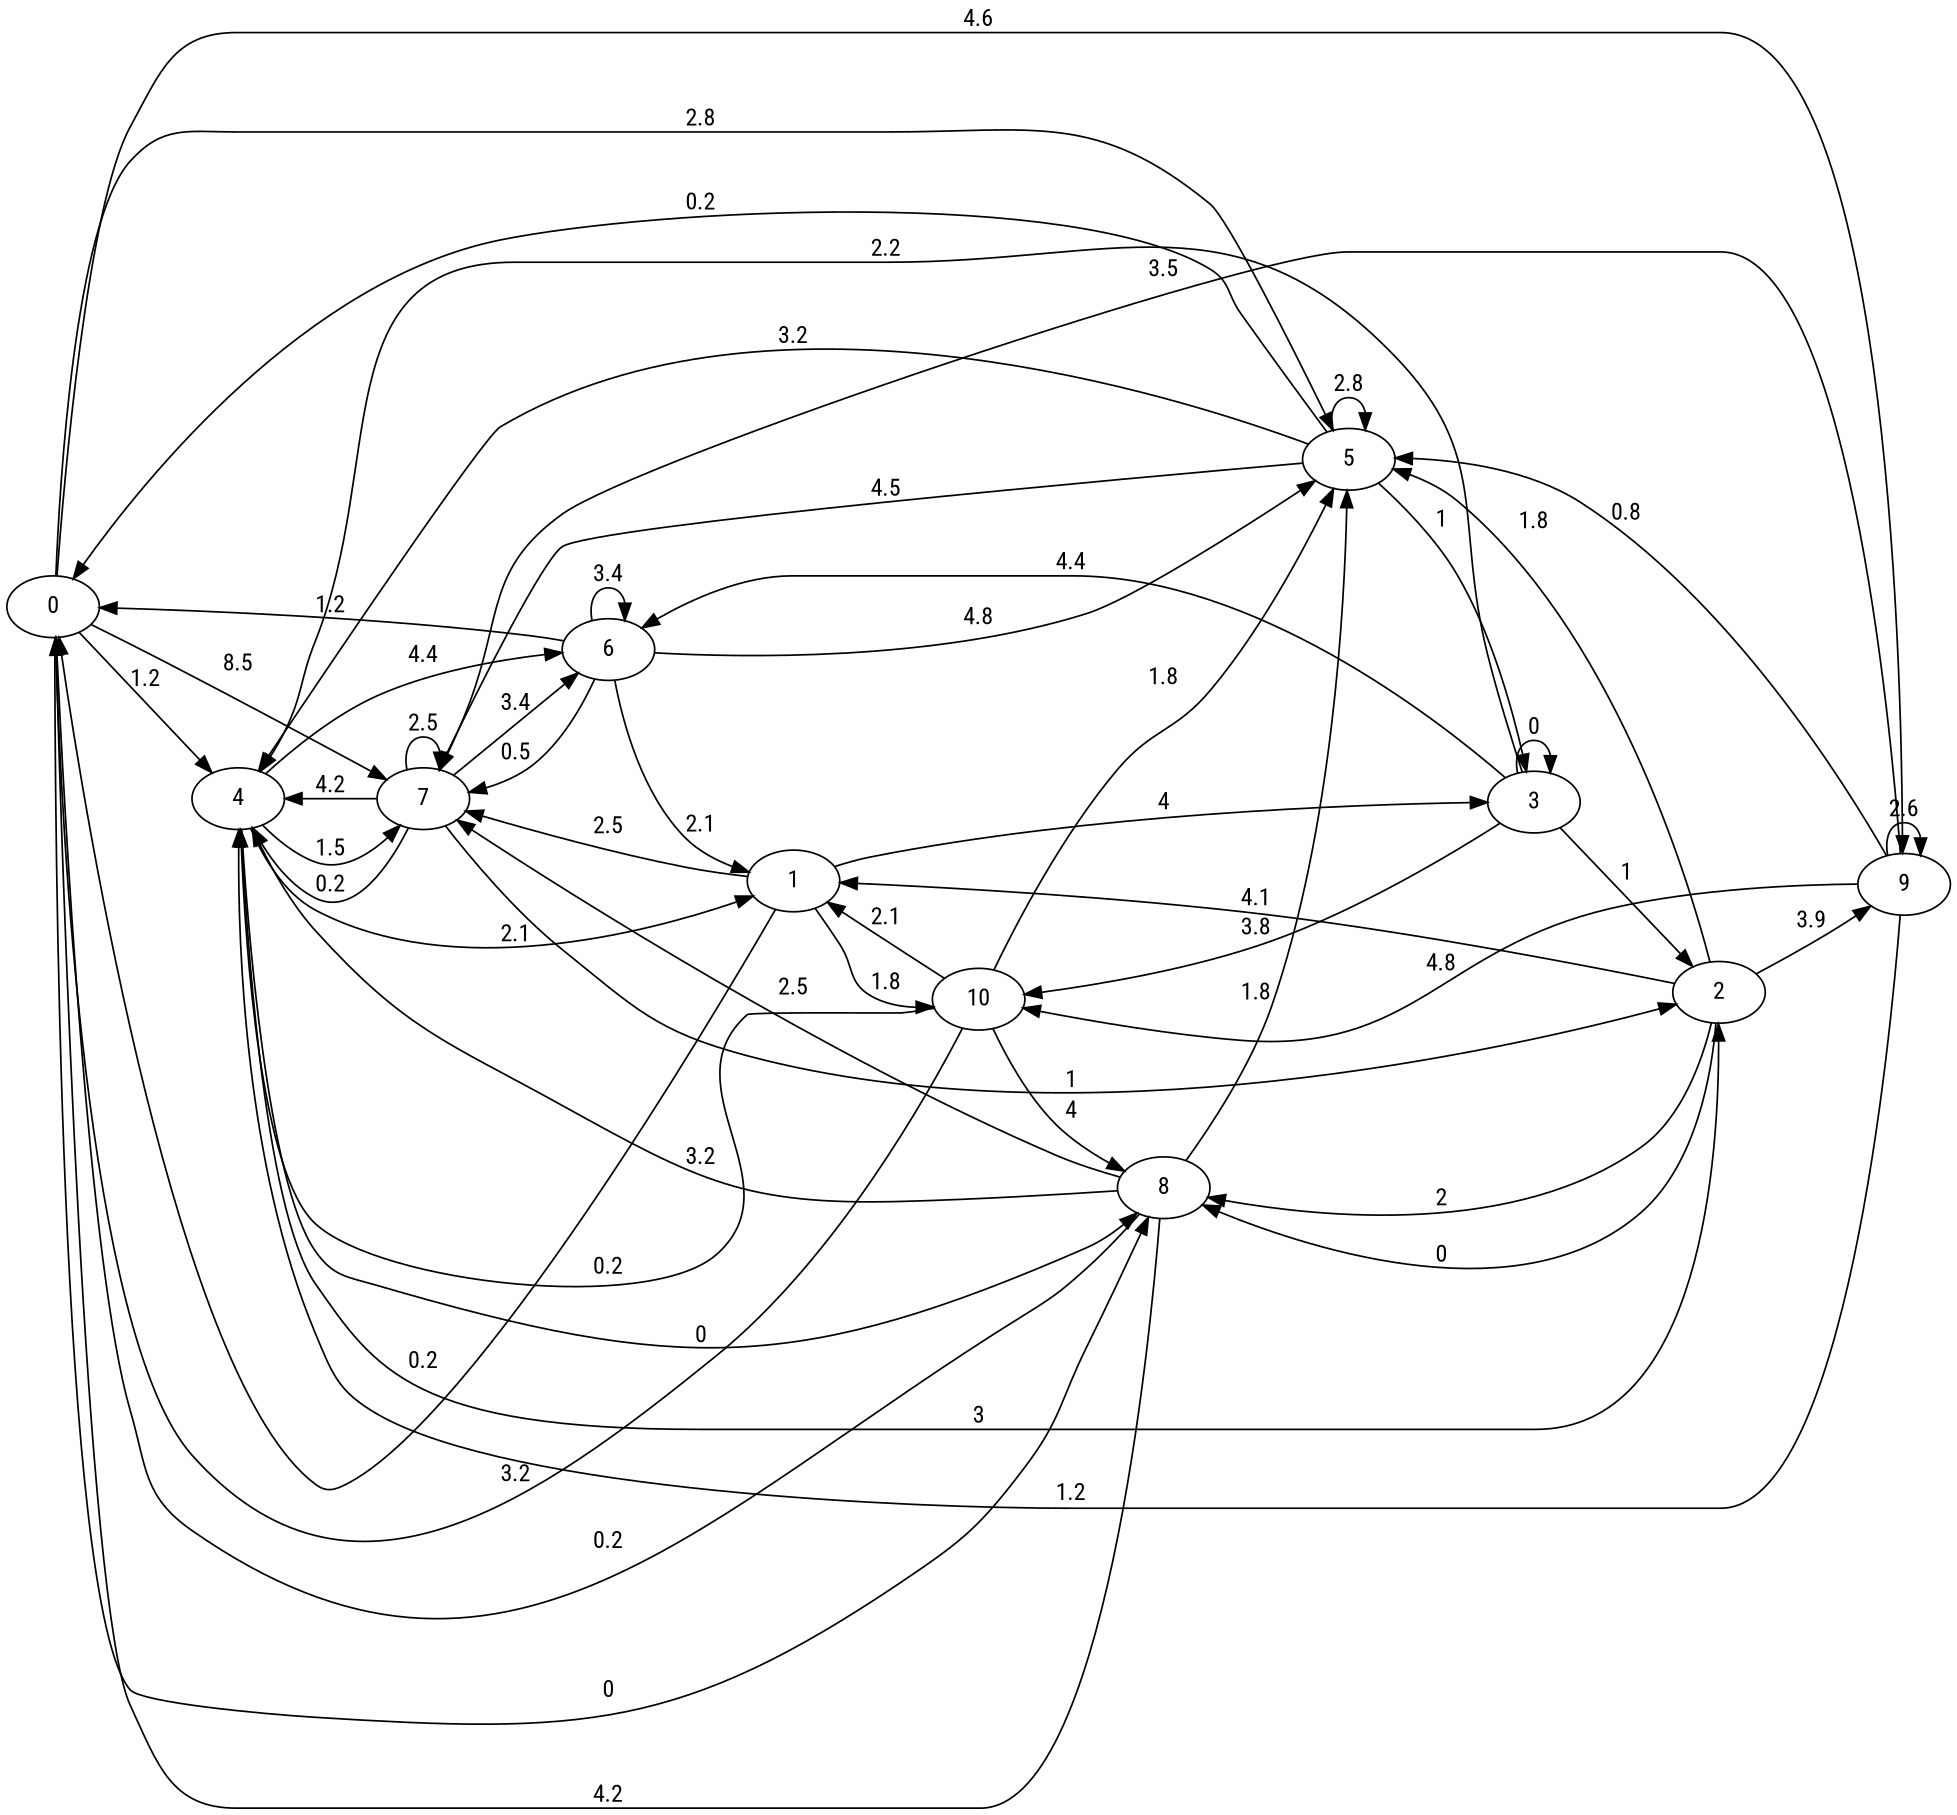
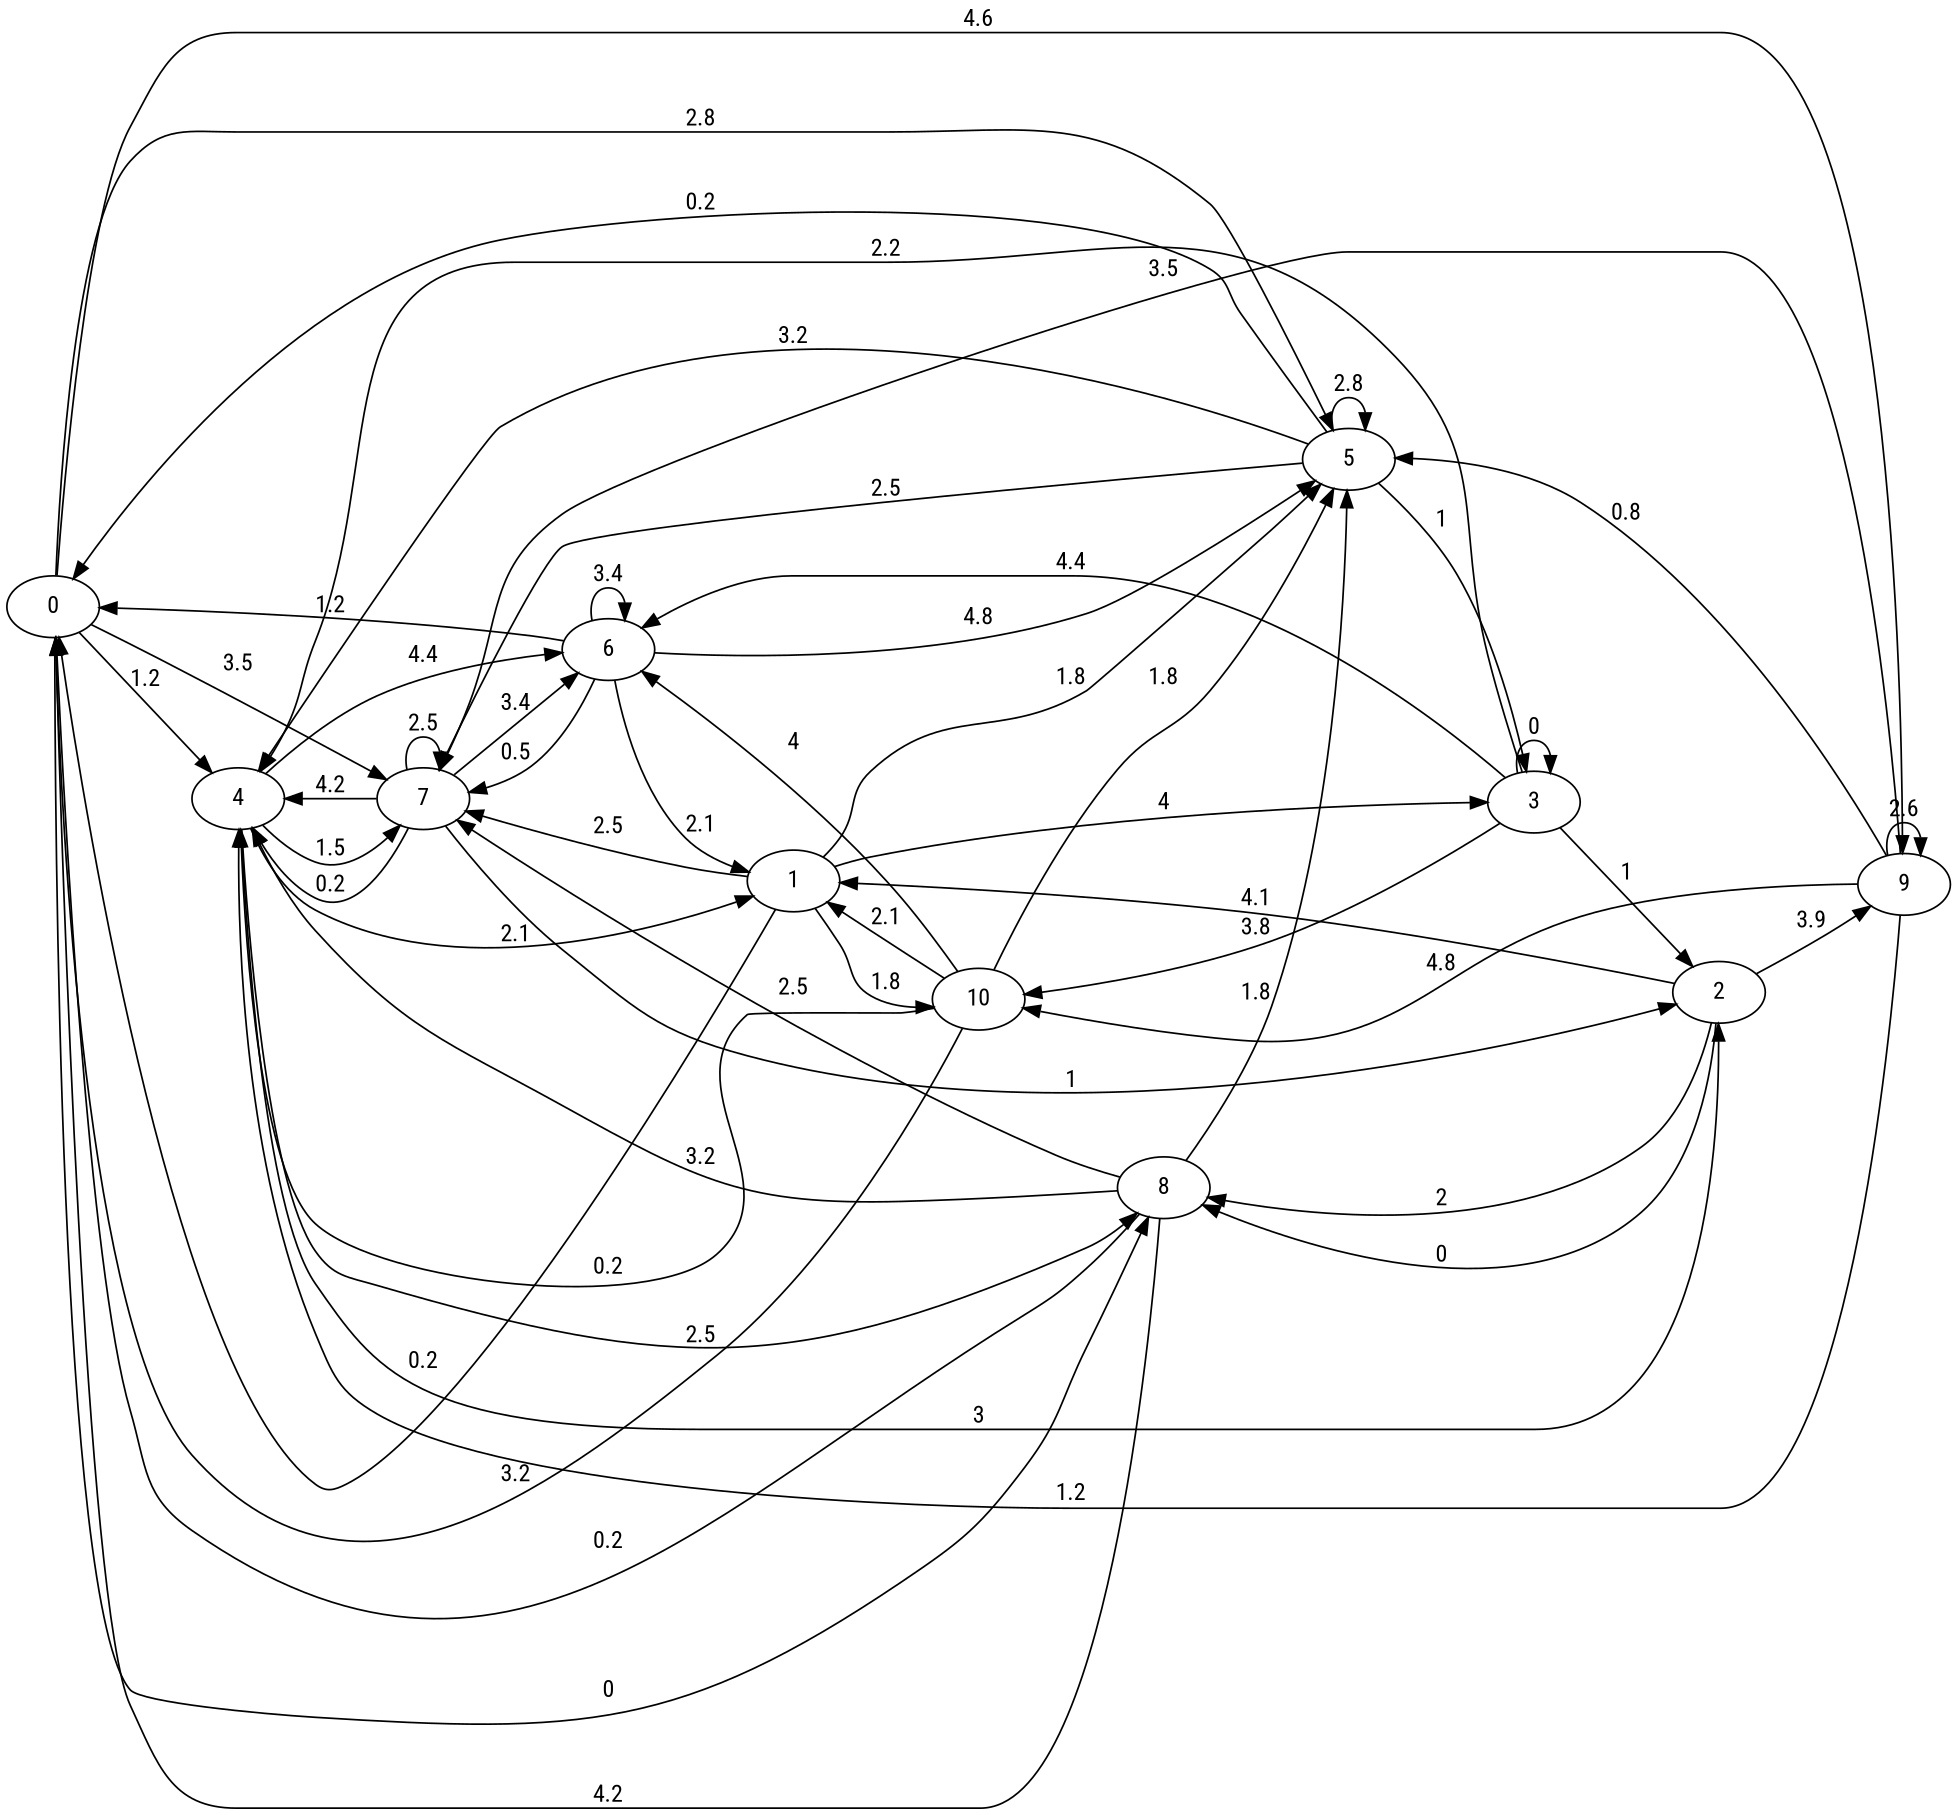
(886, 489) -> (886, 489)
(238, 664) -> (238, 664)
(1604, 689) -> (1069, 699)
(1040, 1106) -> (819, 814)
(701, 1336) -> (701, 1336)
